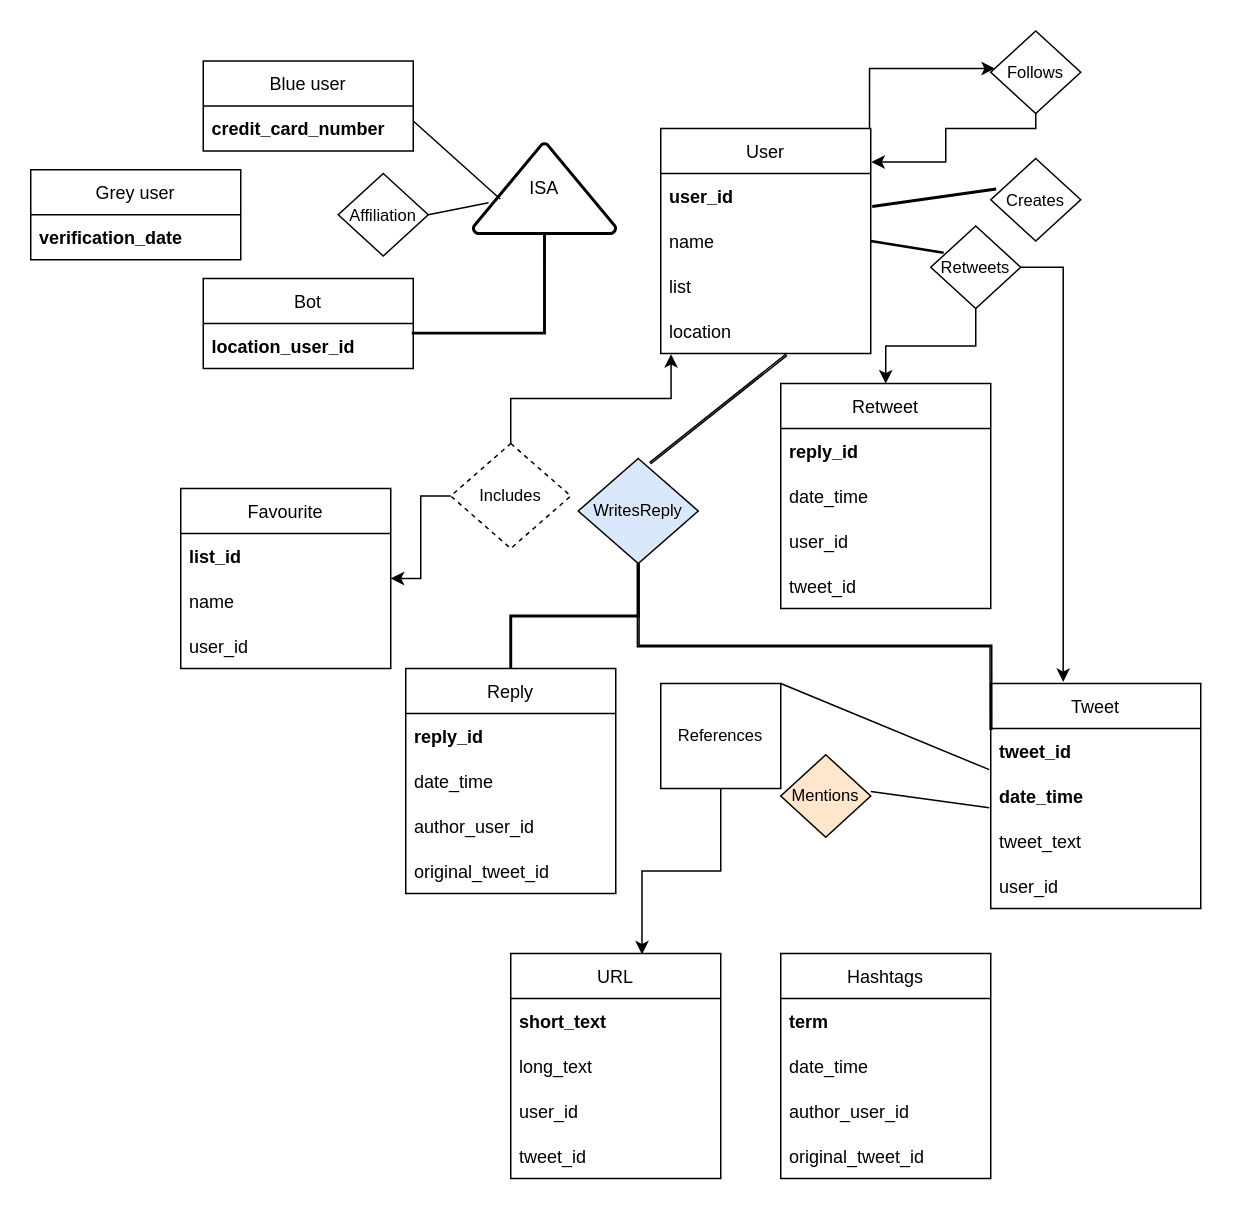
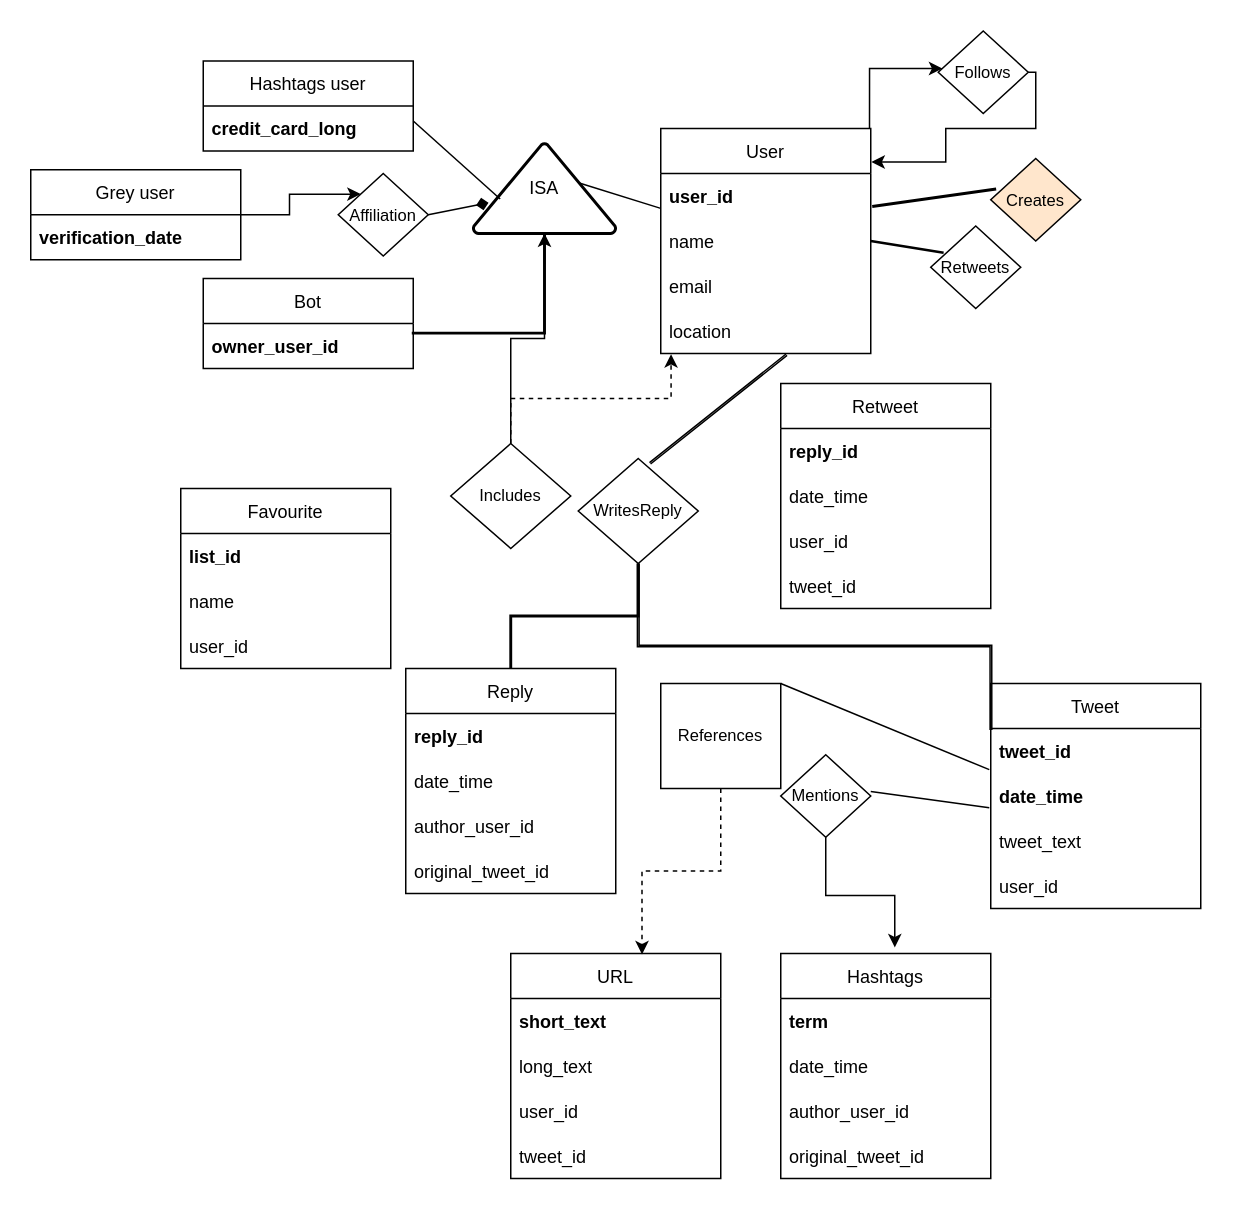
(1036, 72) -> (983, 72)
(308, 84) -> (308, 84)
(300, 129) -> (287, 129)
none -> (619, 195)
none -> (290, 197)
(1036, 200) -> (1036, 200)
(481, 204) -> (476, 205)
(684, 287) -> (690, 287)
(936, 346) -> none
(285, 347) -> (275, 347)
(606, 398) -> (606, 398)
(1063, 448) -> none
(511, 496) -> (511, 496)
(638, 511) -> (638, 511)
(421, 532) -> (511, 350)
(826, 796) -> (826, 796)
(685, 871) -> (685, 871)
none -> (852, 895)
